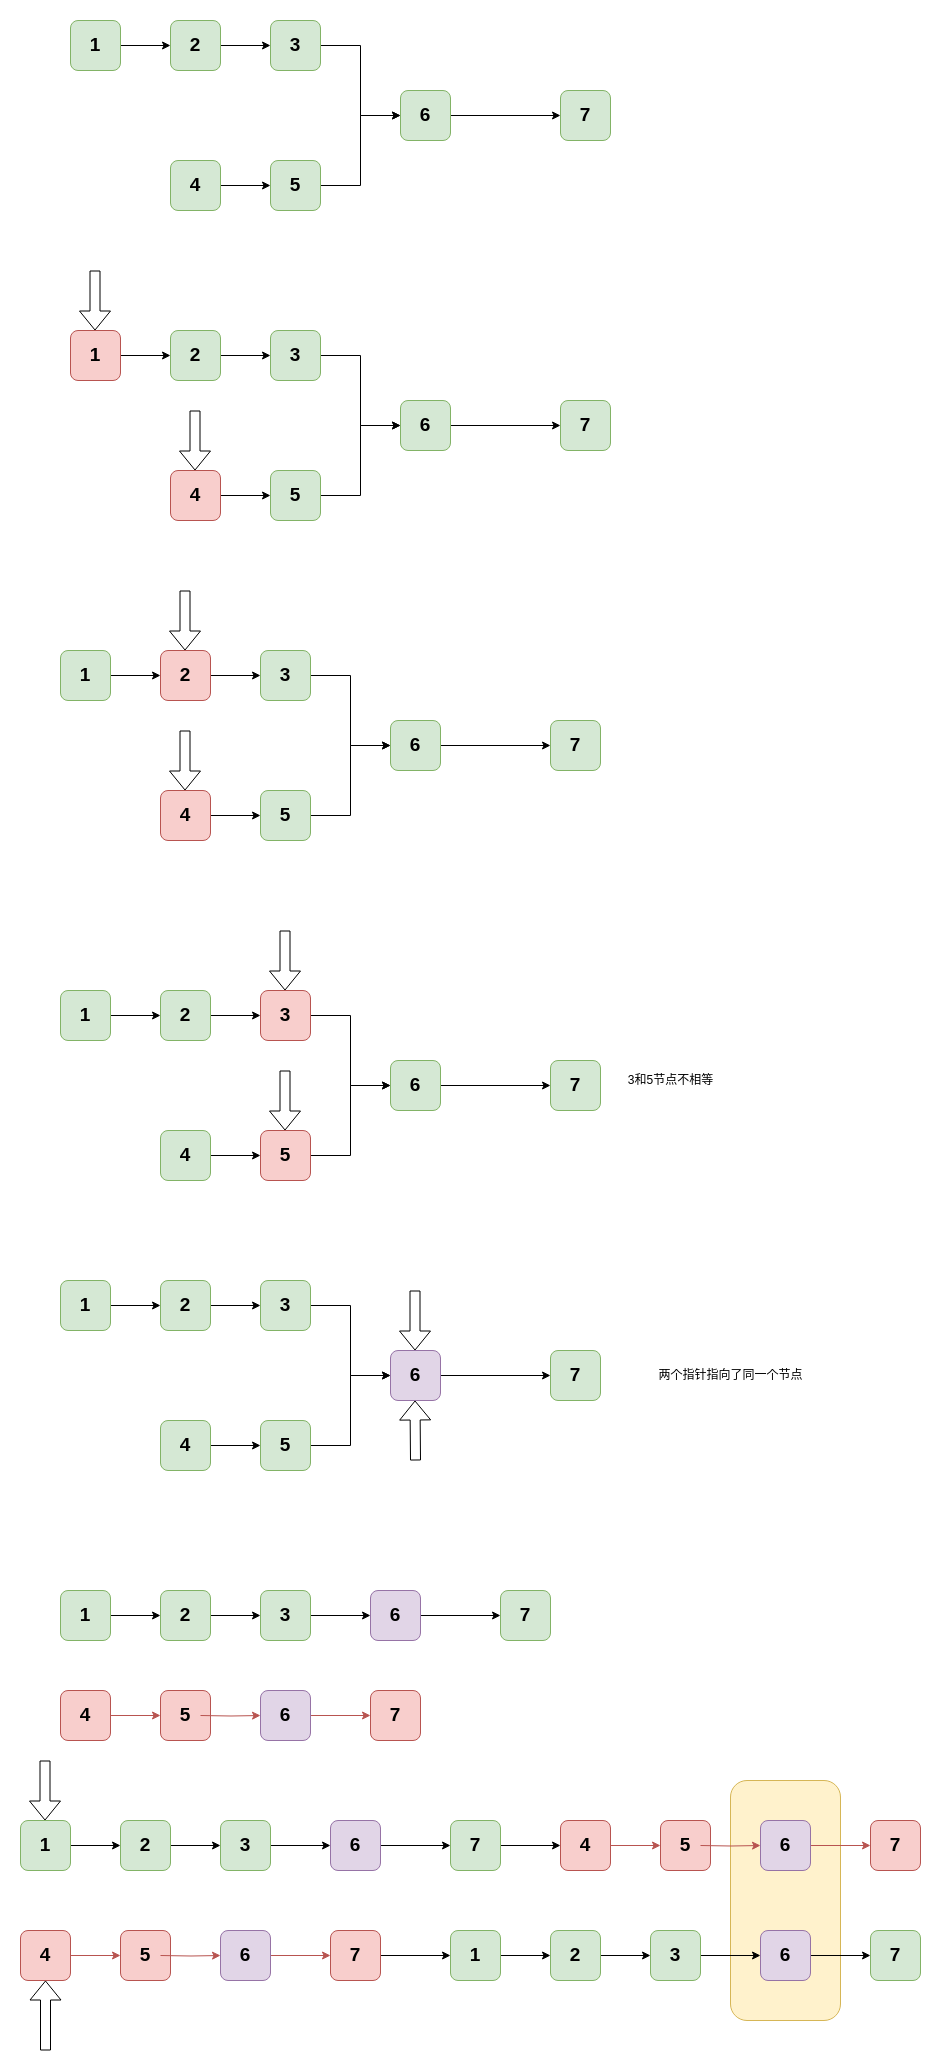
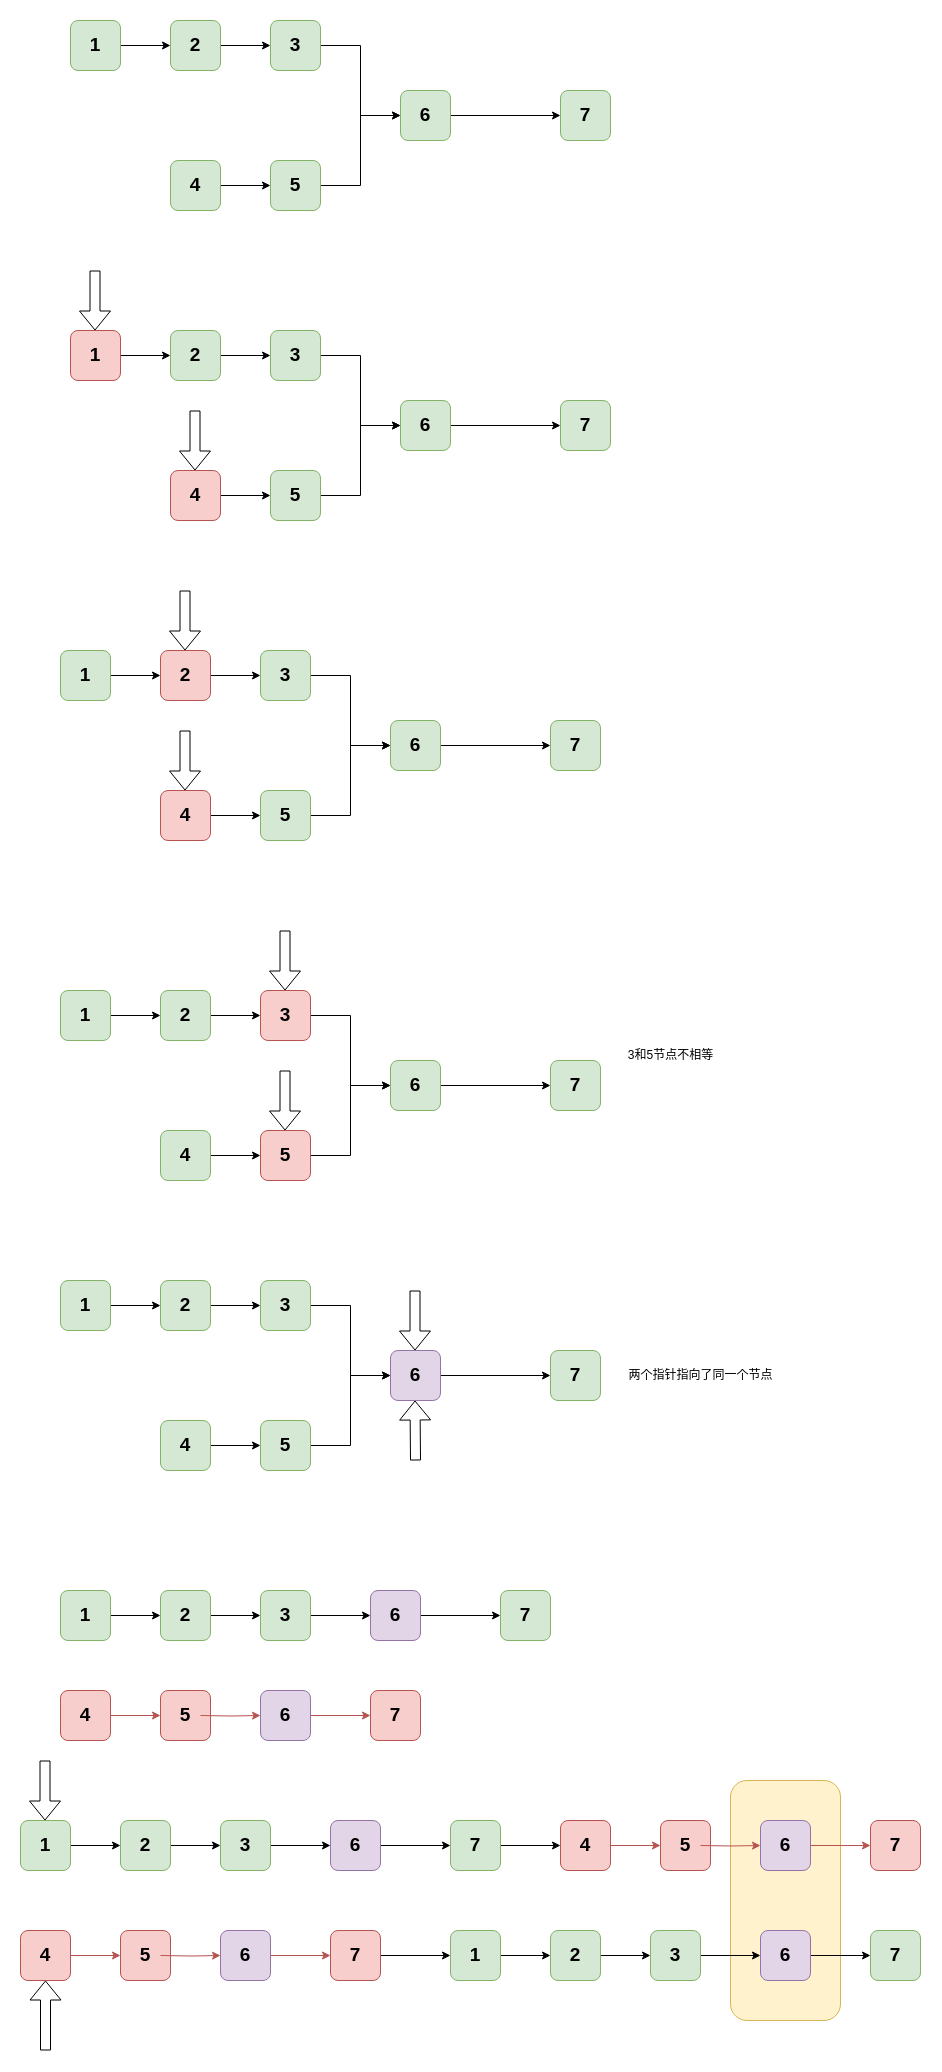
(671, 1081) -> (671, 1056)
(731, 1376) -> (701, 1376)
